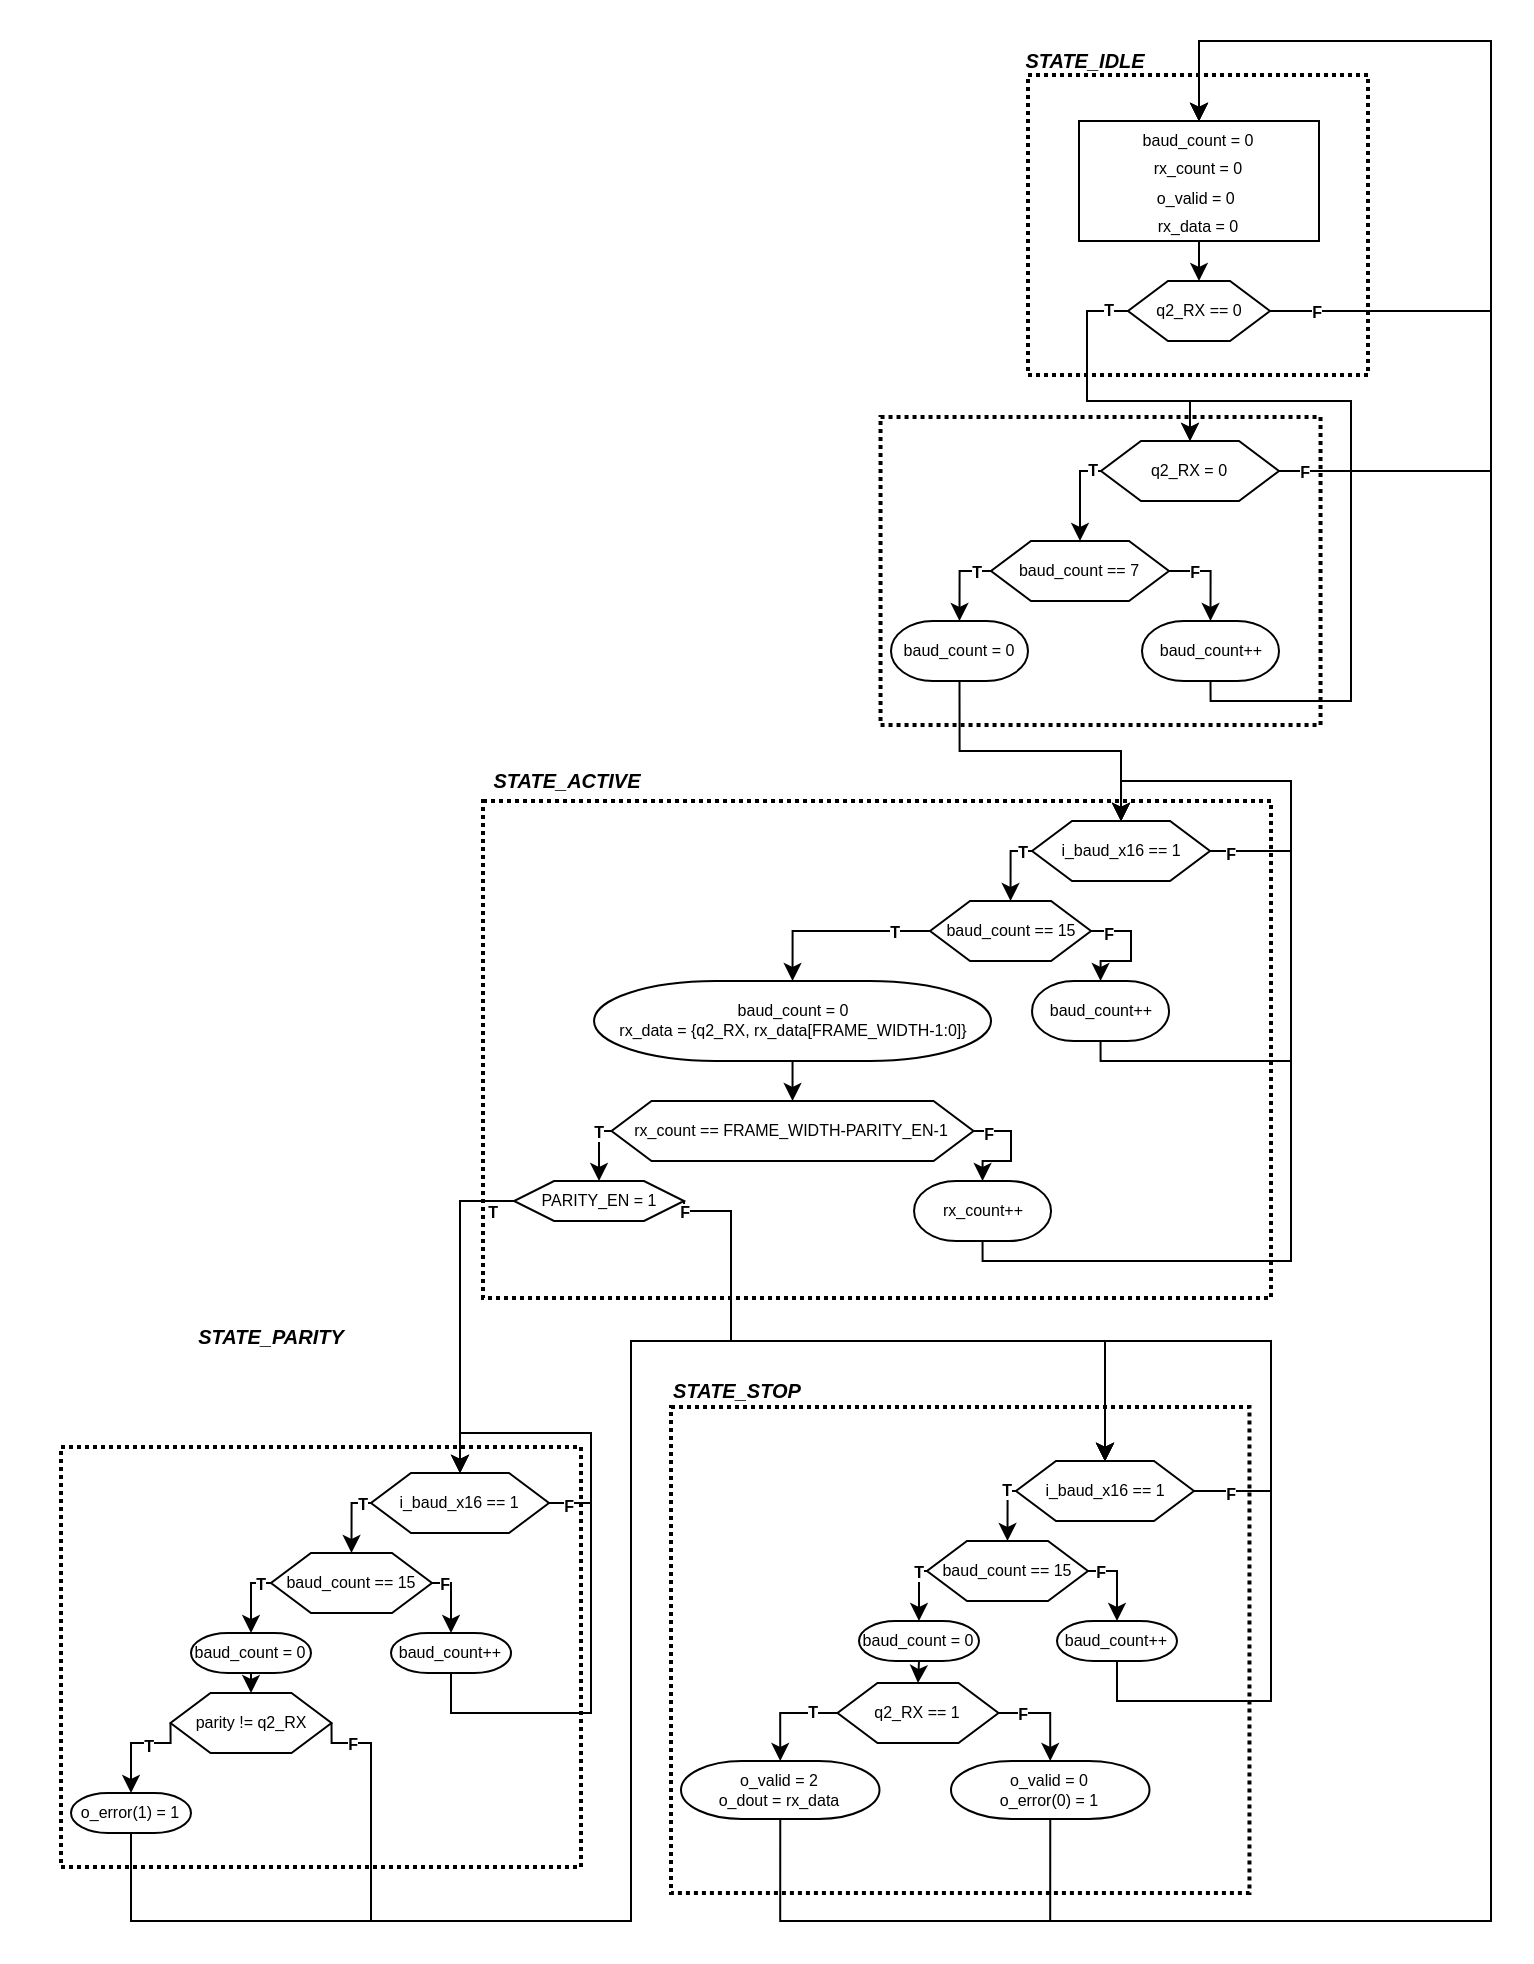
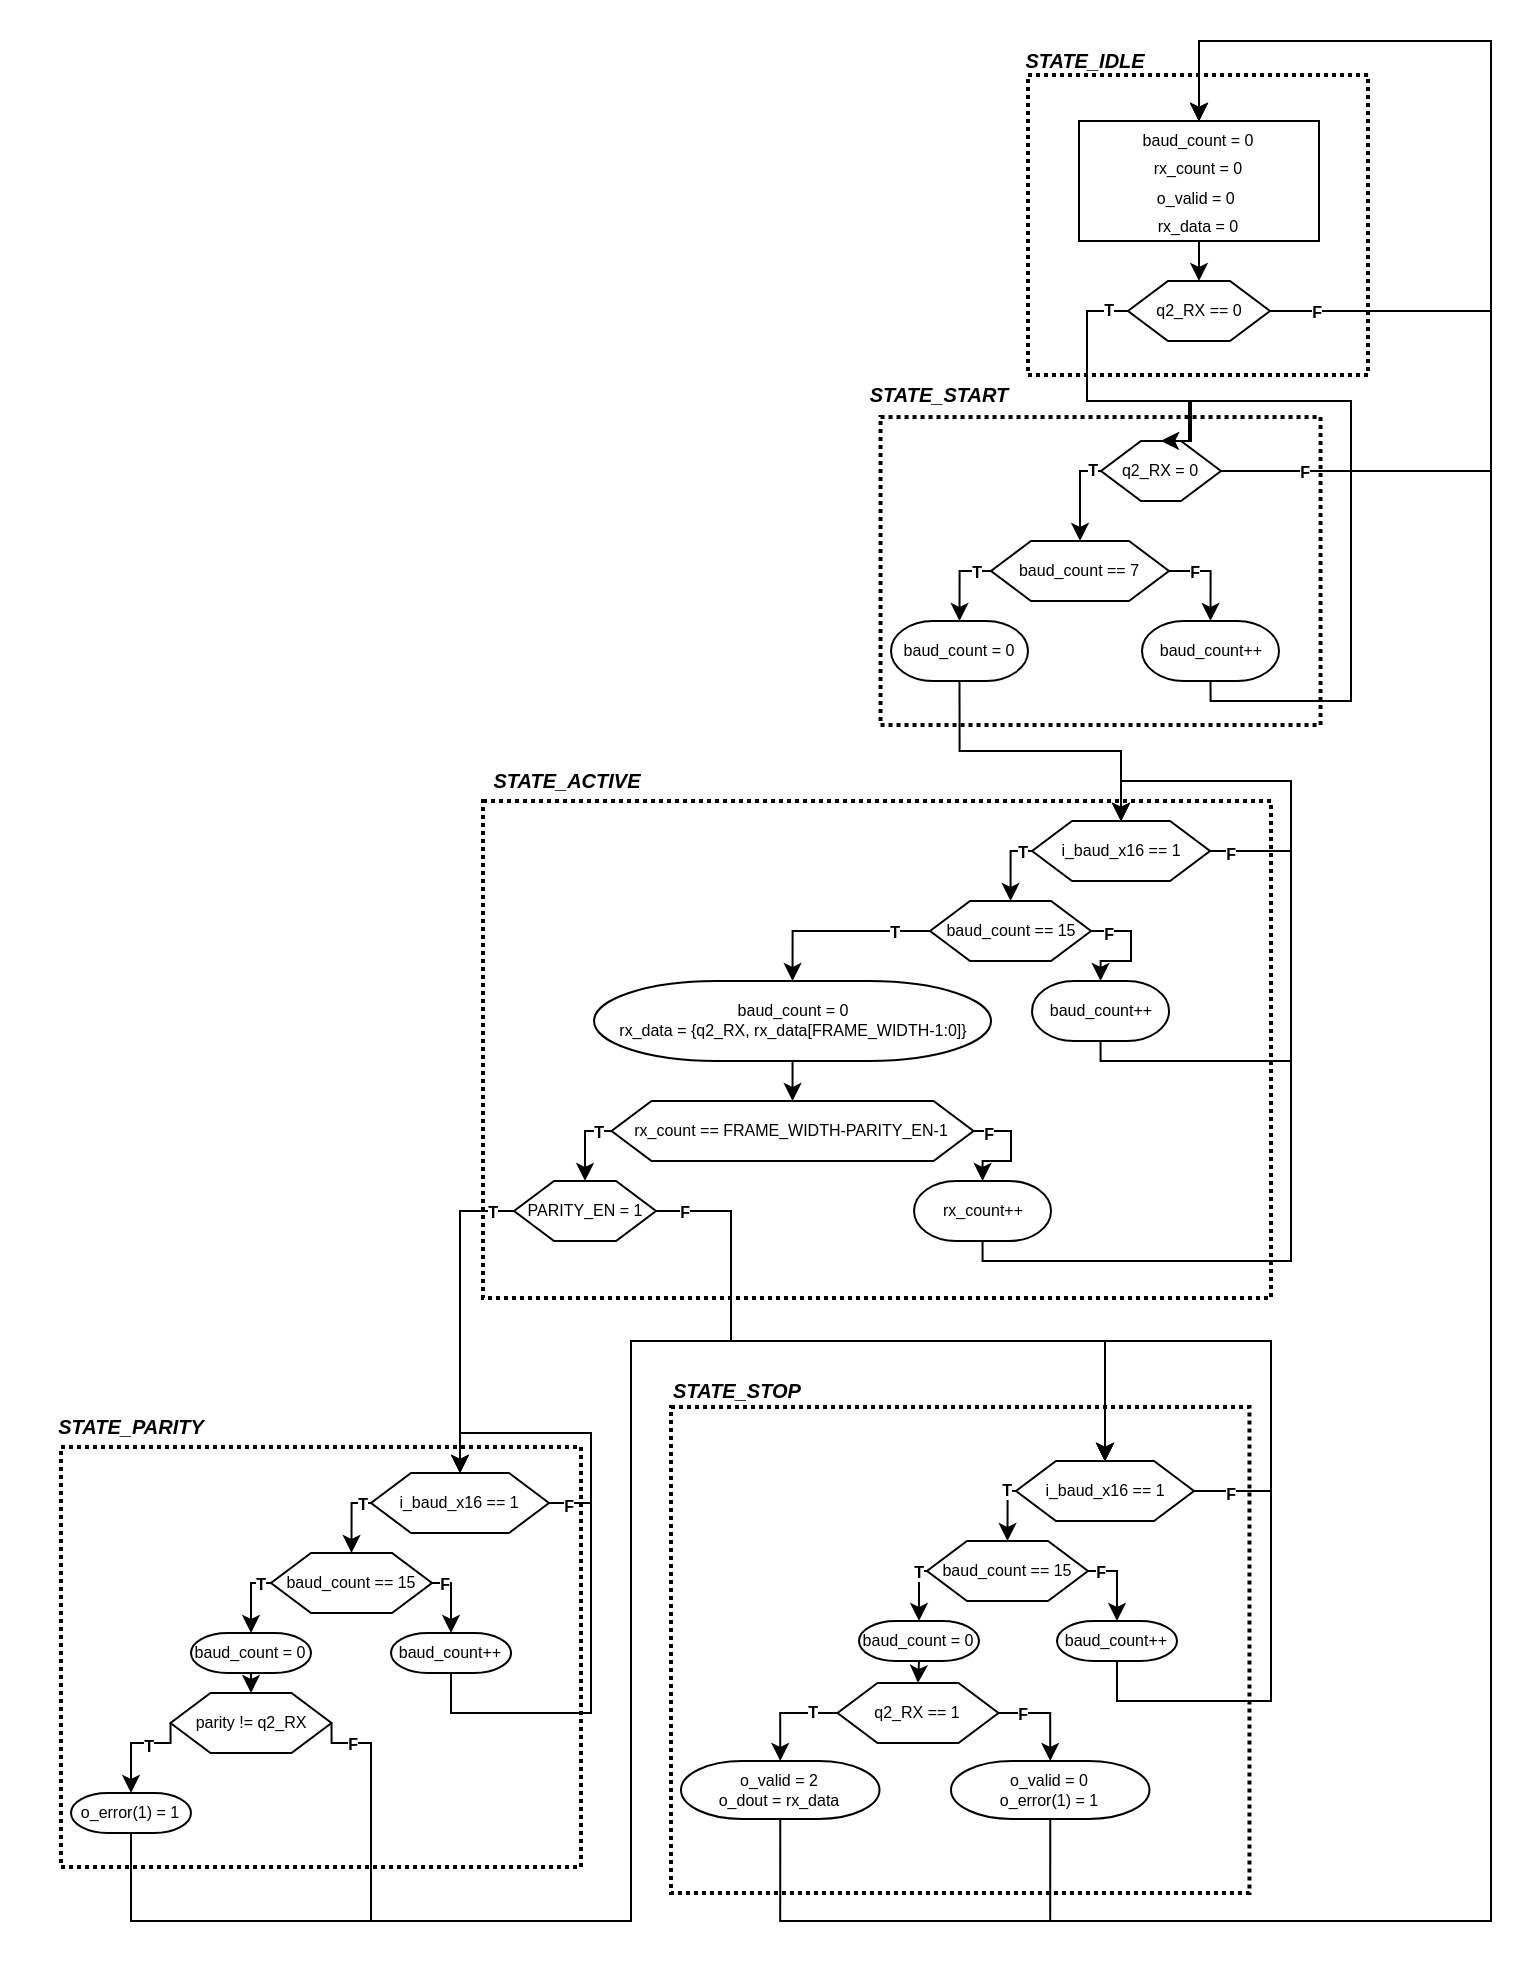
none -> (939, 395)
(1190, 471) -> (1161, 471)
(599, 1201) -> (585, 1211)
(271, 1337) -> (131, 1427)
(1050, 1791) -> (1050, 1791)
